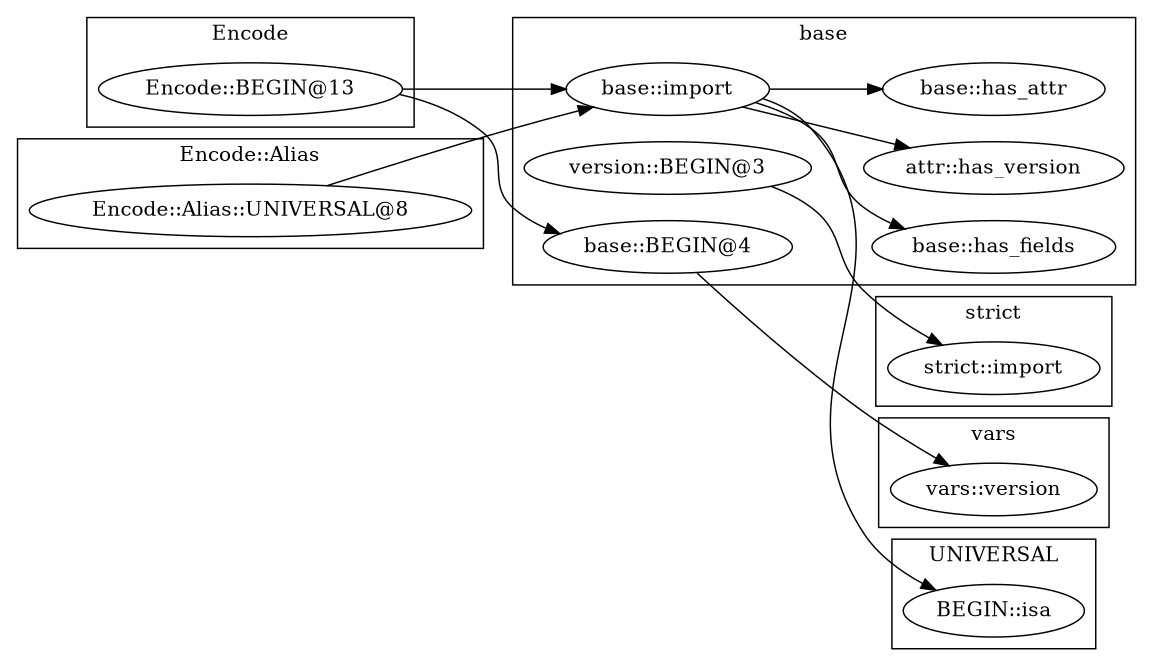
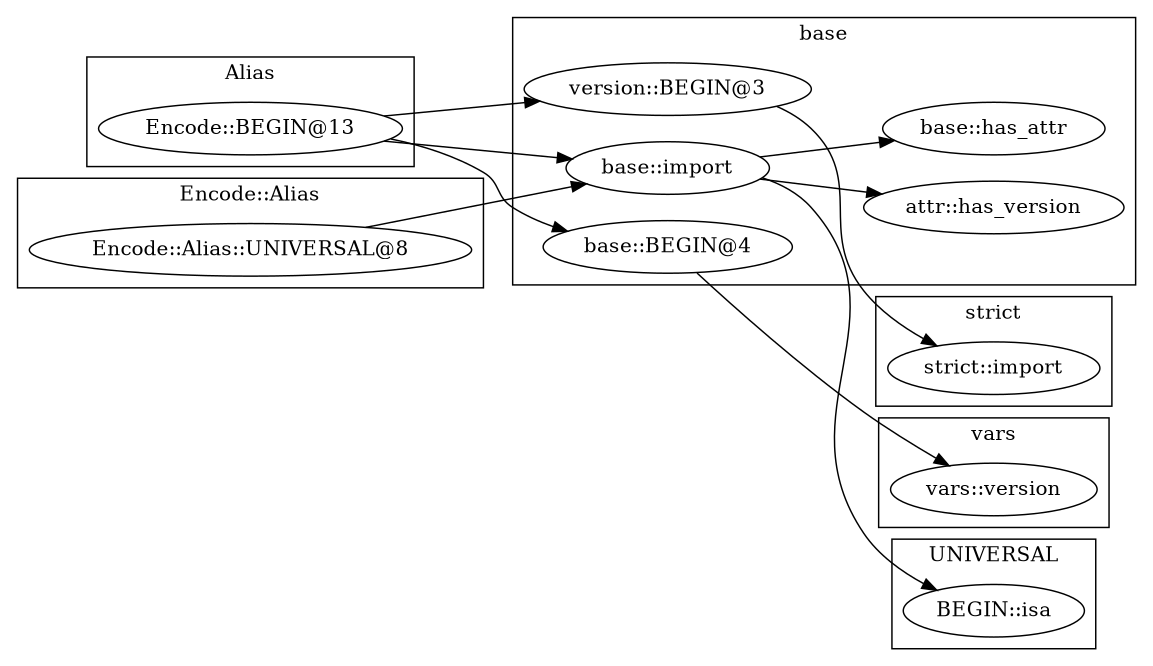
(250, 34) -> (250, 74)
none -> (455, 109)
(994, 247) -> none
